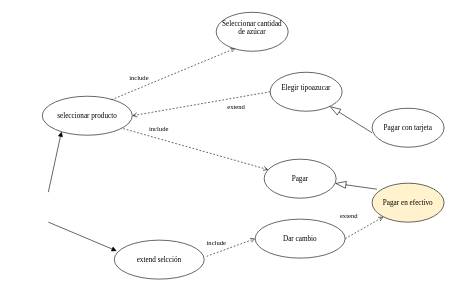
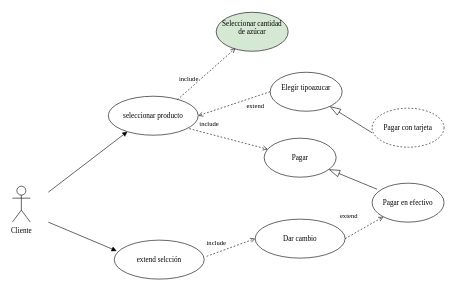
(252, 32) -> (252, 32)
(87, 116) -> (153, 116)
(408, 128) -> (408, 128)
(300, 179) -> (300, 158)
(408, 203) -> (408, 203)
none -> (21, 204)
